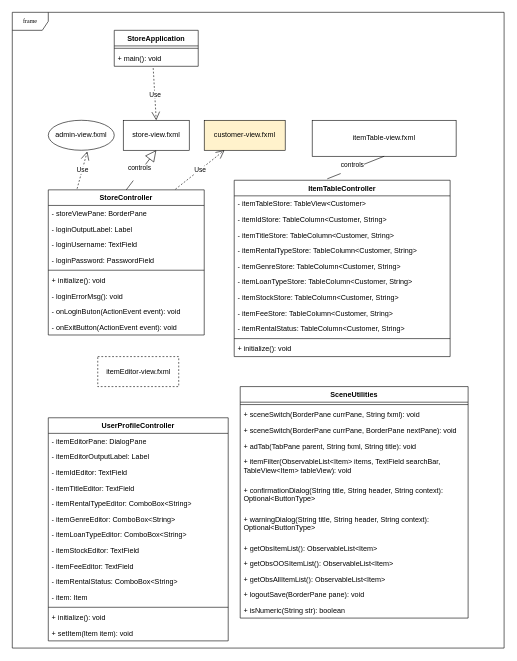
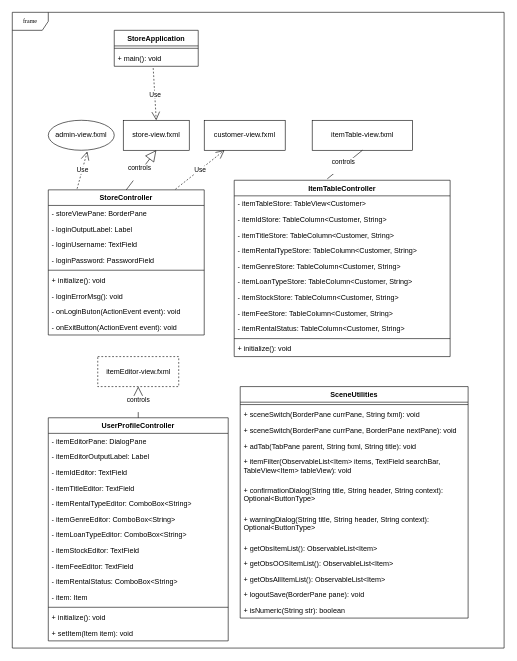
(245, 135) -> (245, 135)
(384, 138) -> (363, 135)
none -> (138, 410)
